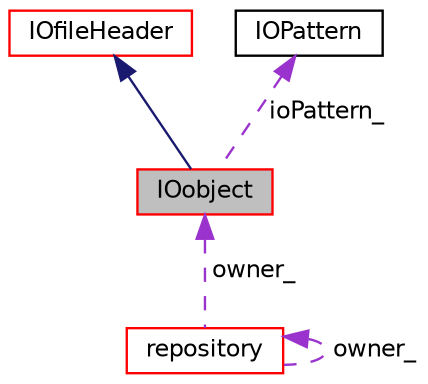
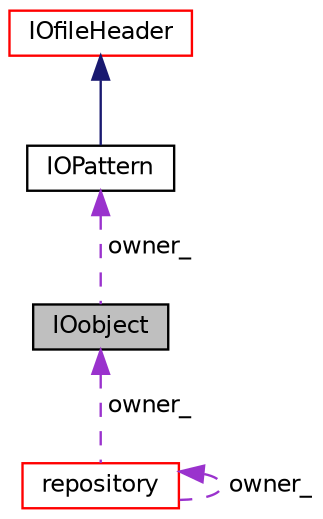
(323, 113) -> (147, 248)
(160, 123) -> (101, 113)
(205, 192) -> (101, 327)
